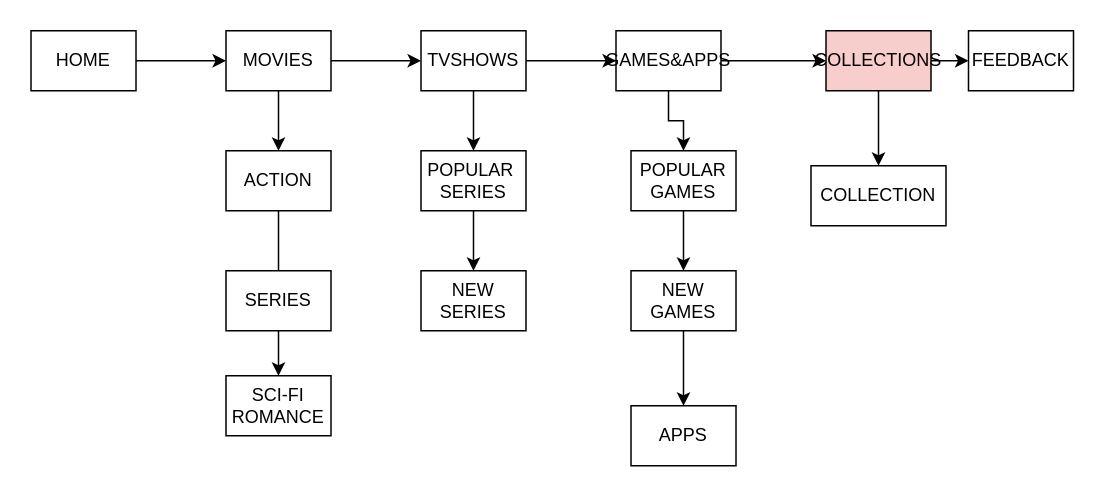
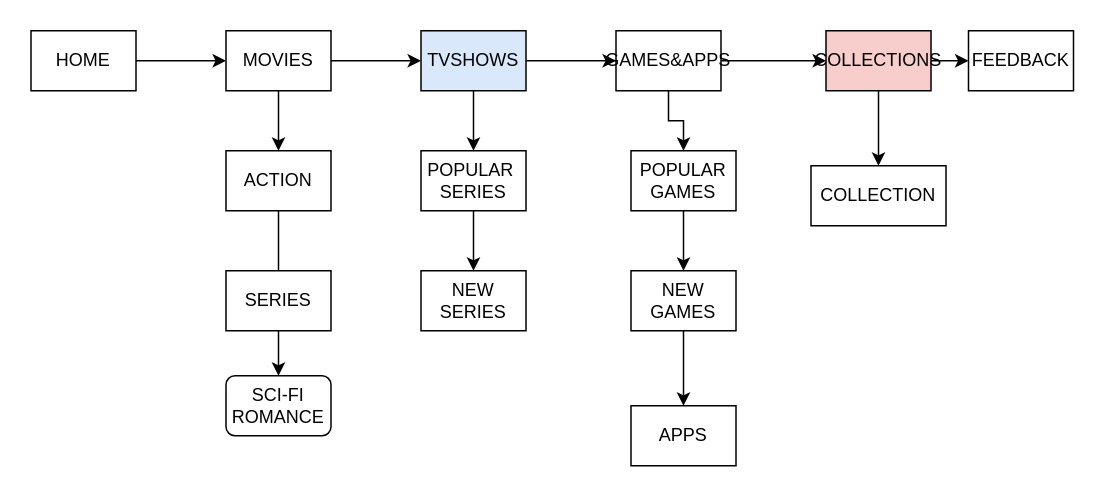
(473, 61) -> (473, 61)
(278, 406) -> (278, 406)
